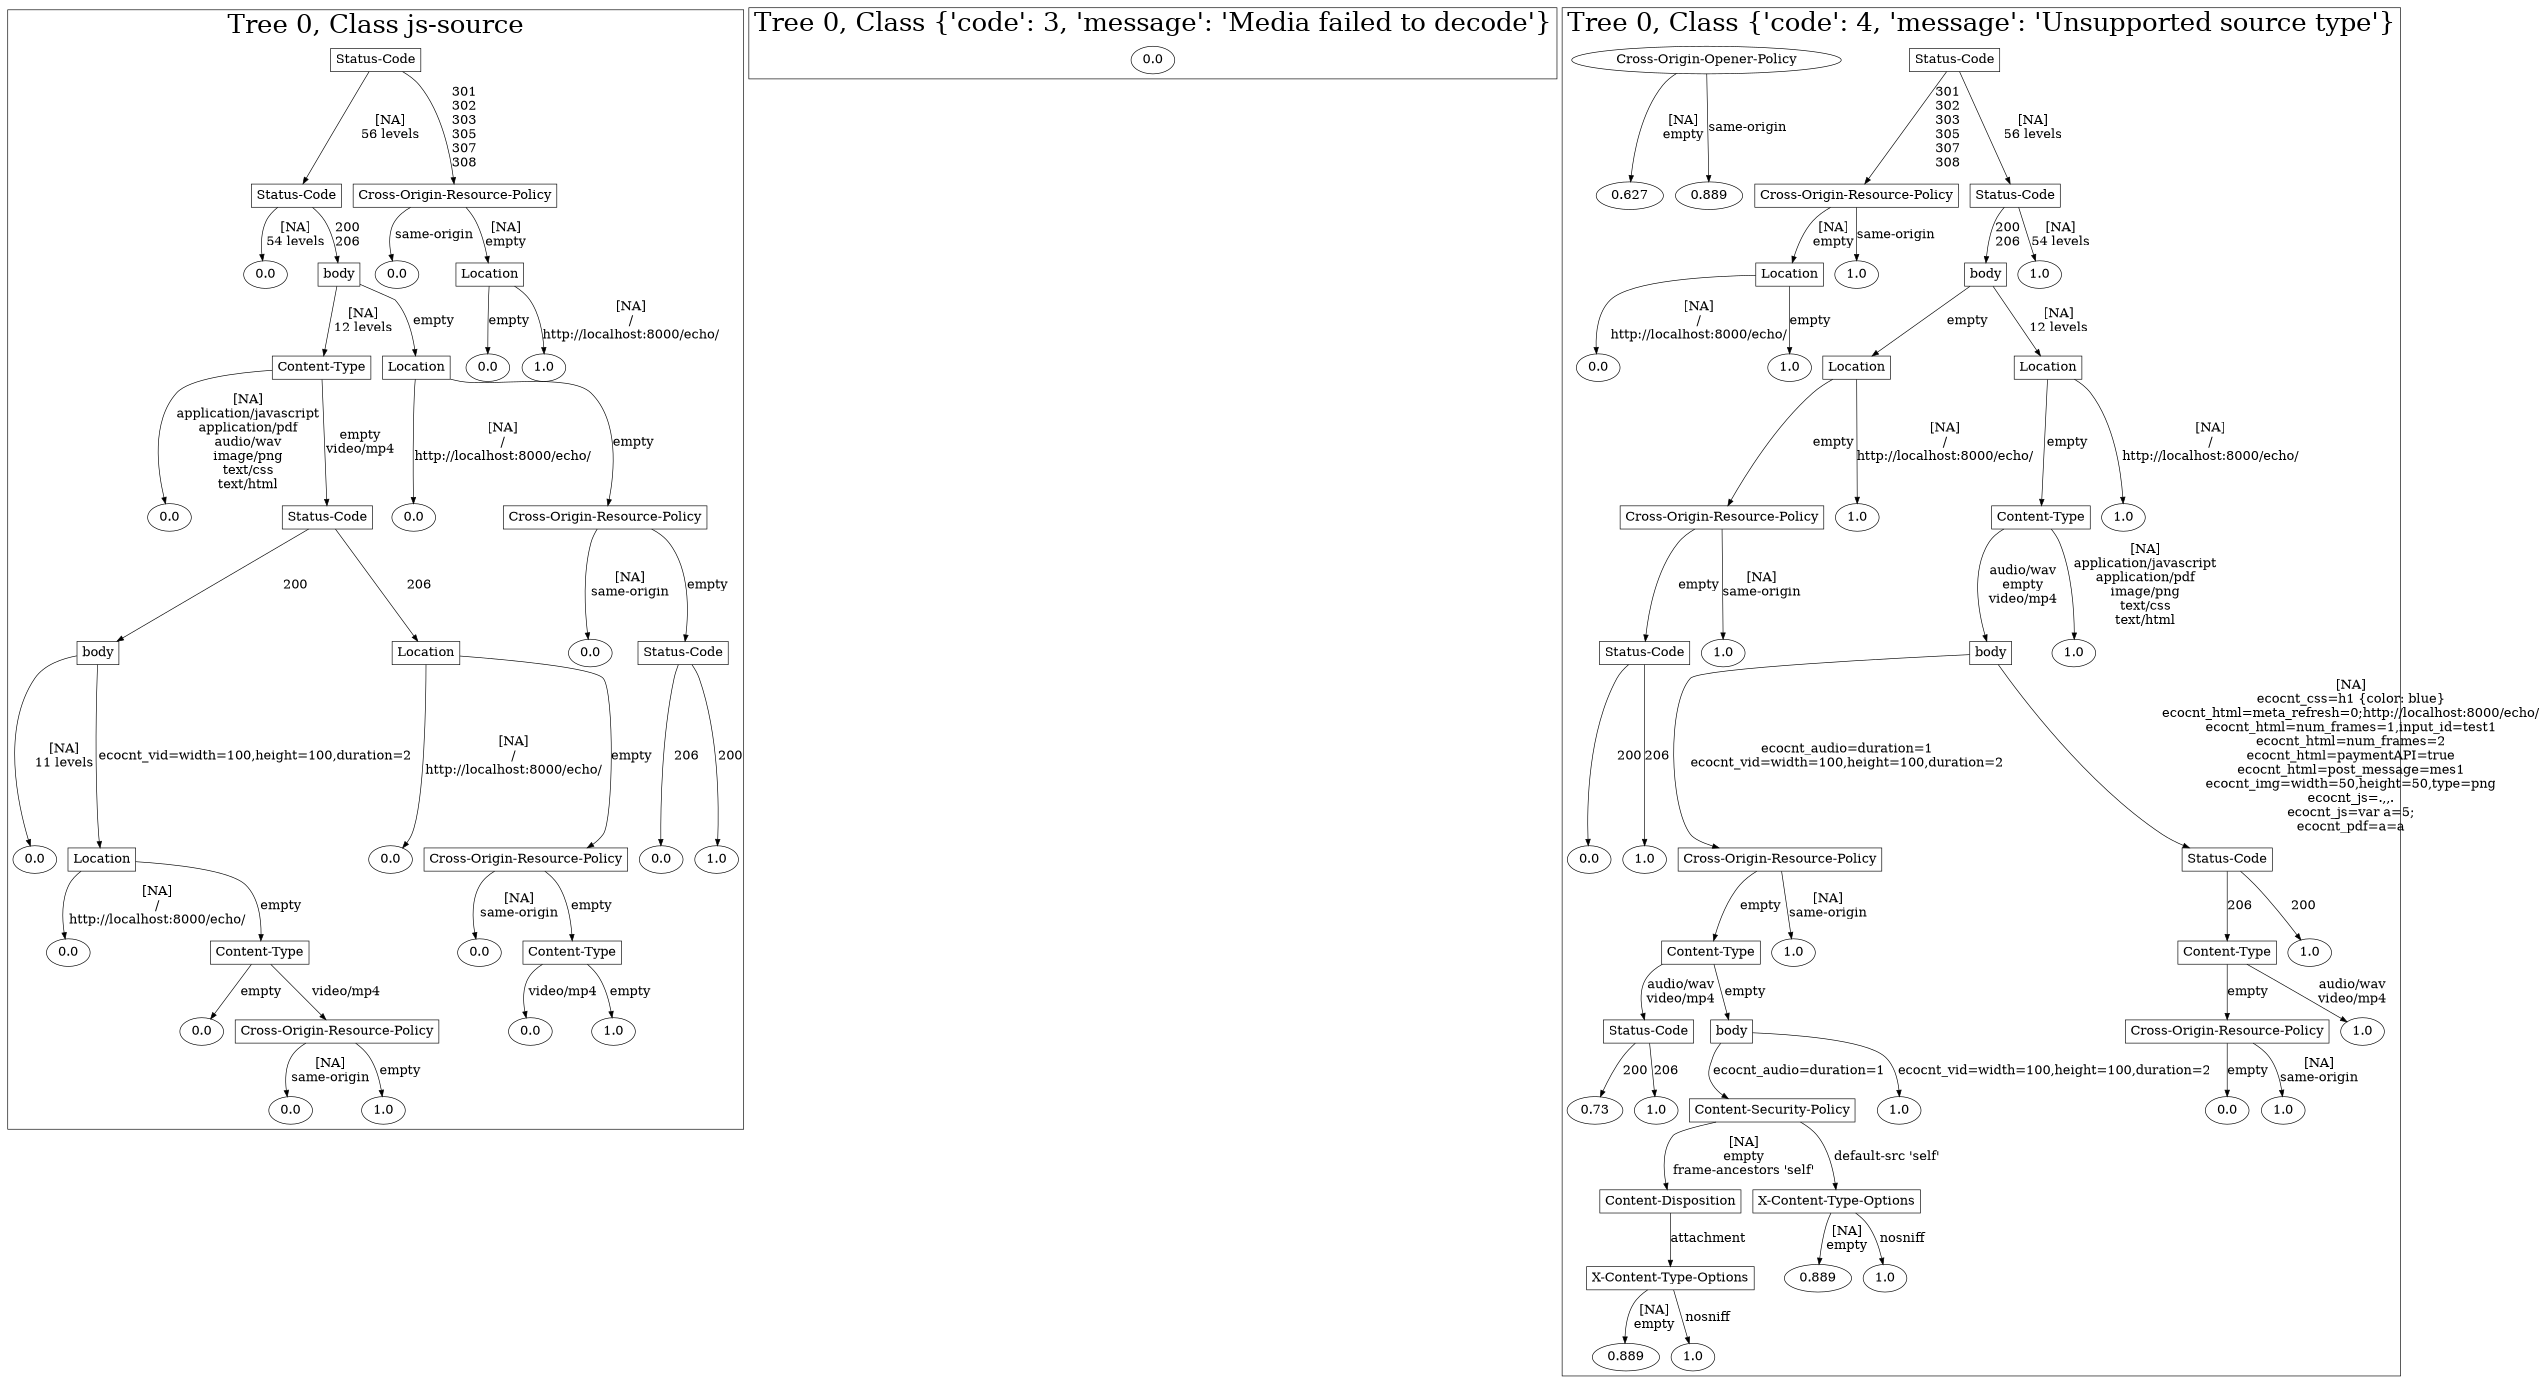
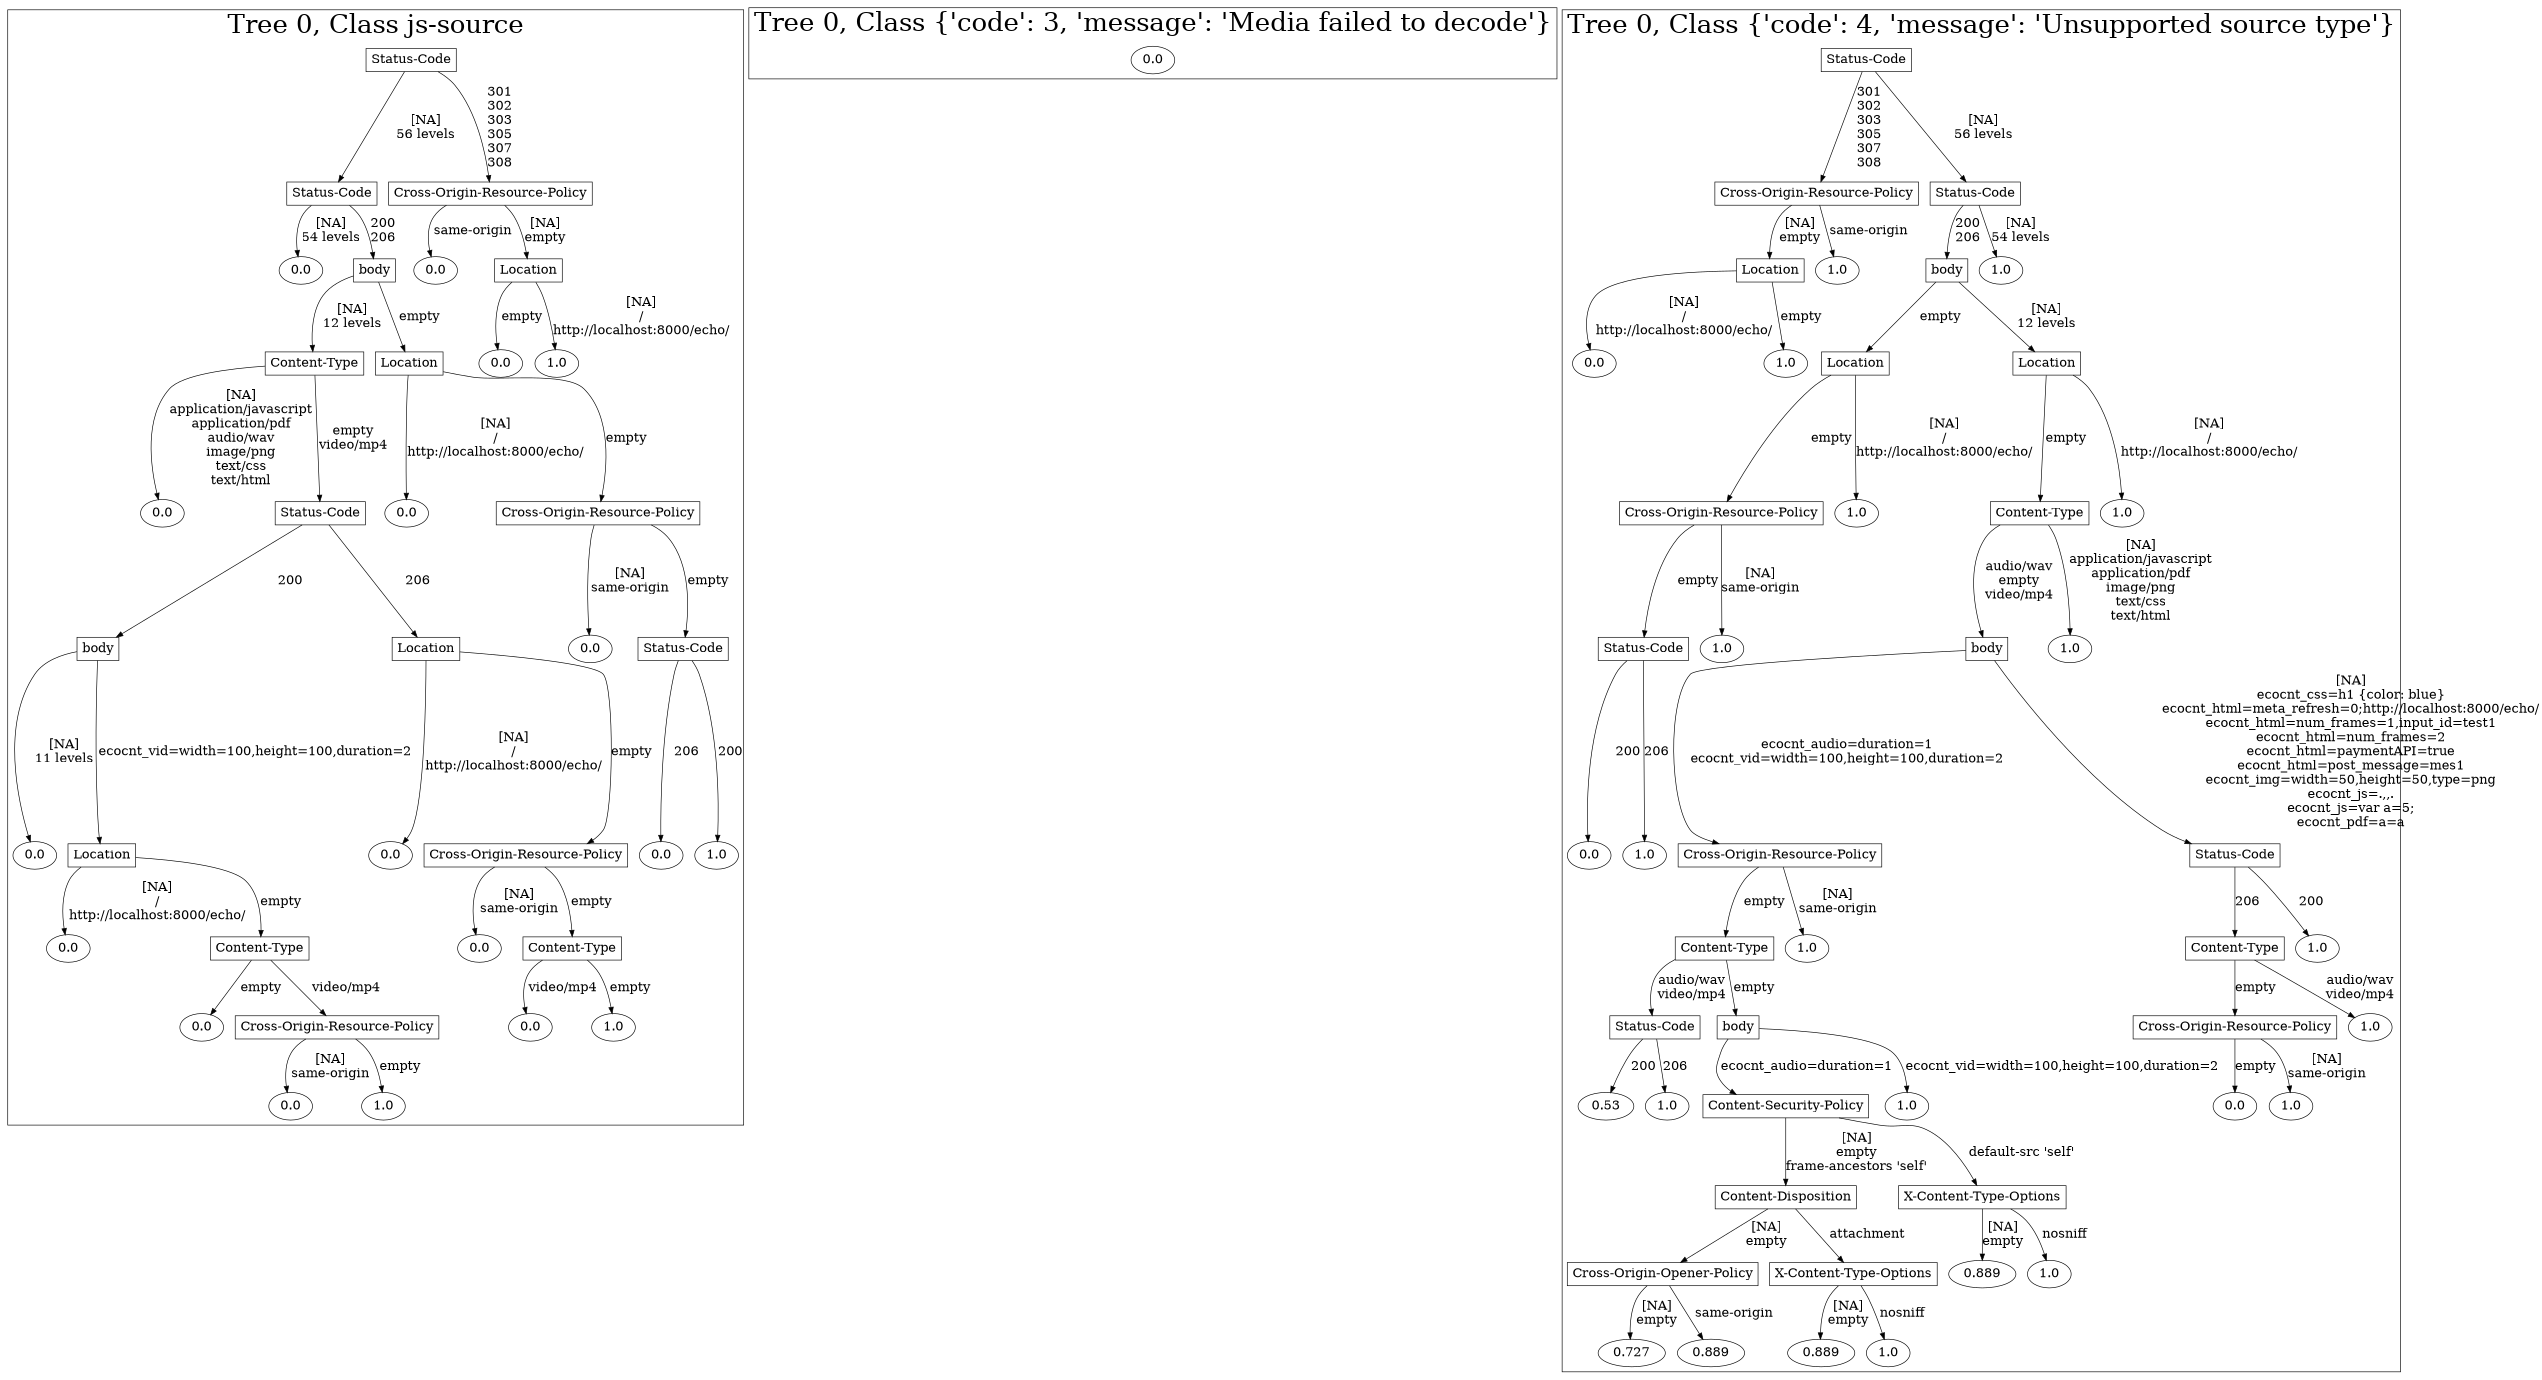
(1706, 60) -> (1663, 1274)
(1630, 196) -> (1632, 1353)
(1595, 1110) -> (1606, 1106)
none -> (1727, 1234)
